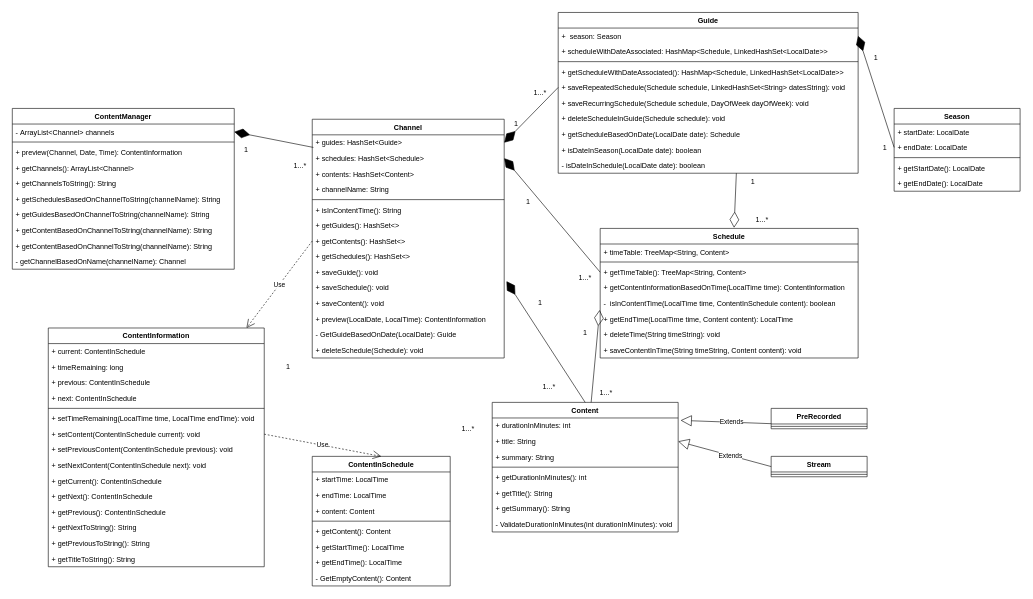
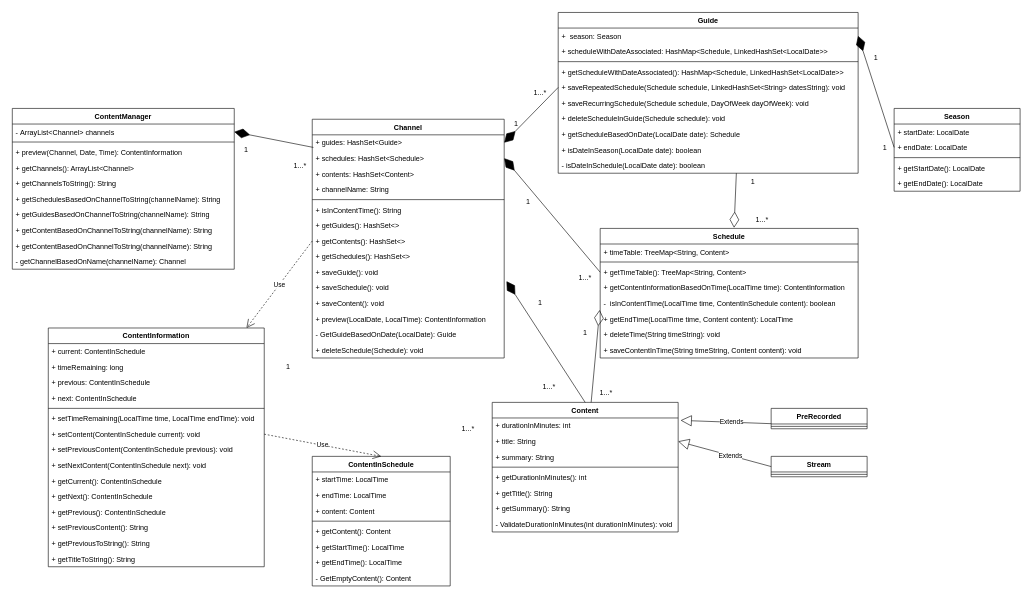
(103, 528) -> (109, 528)
